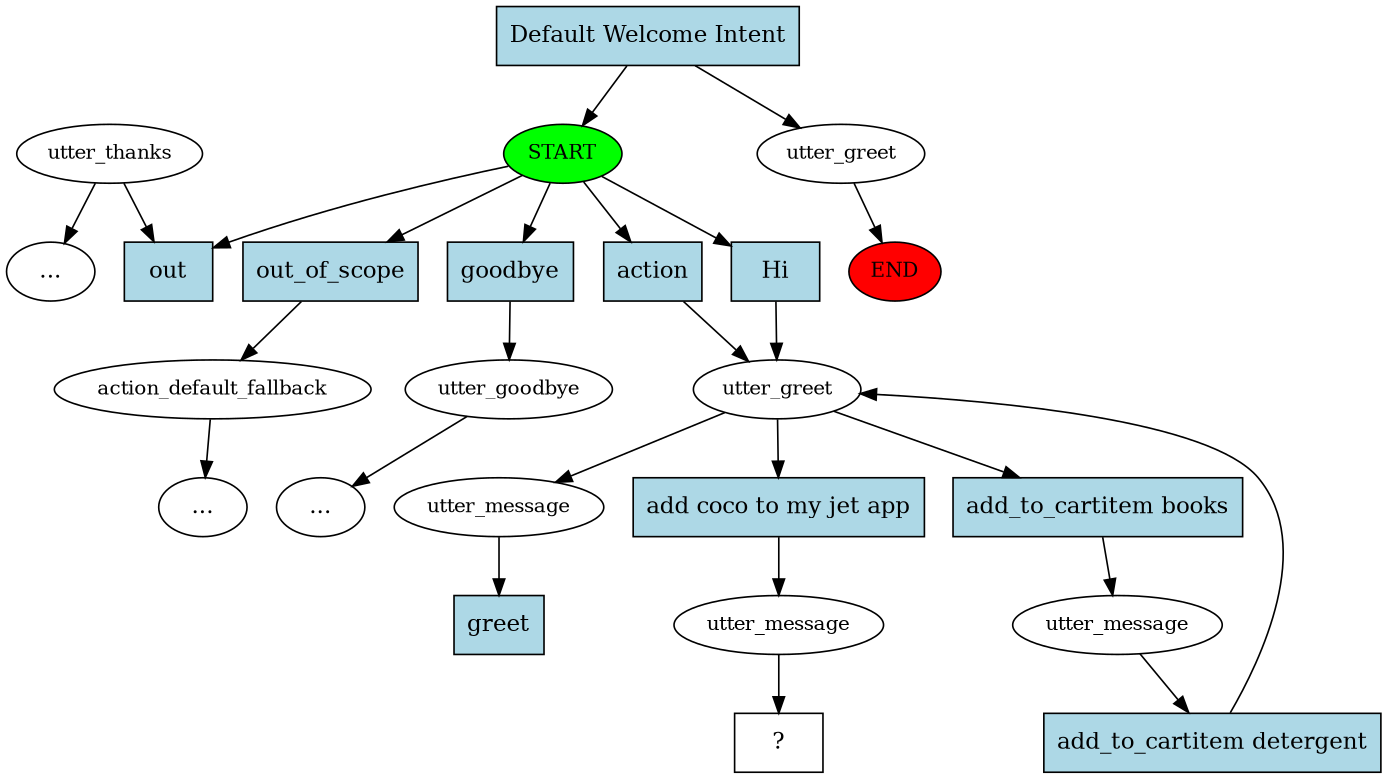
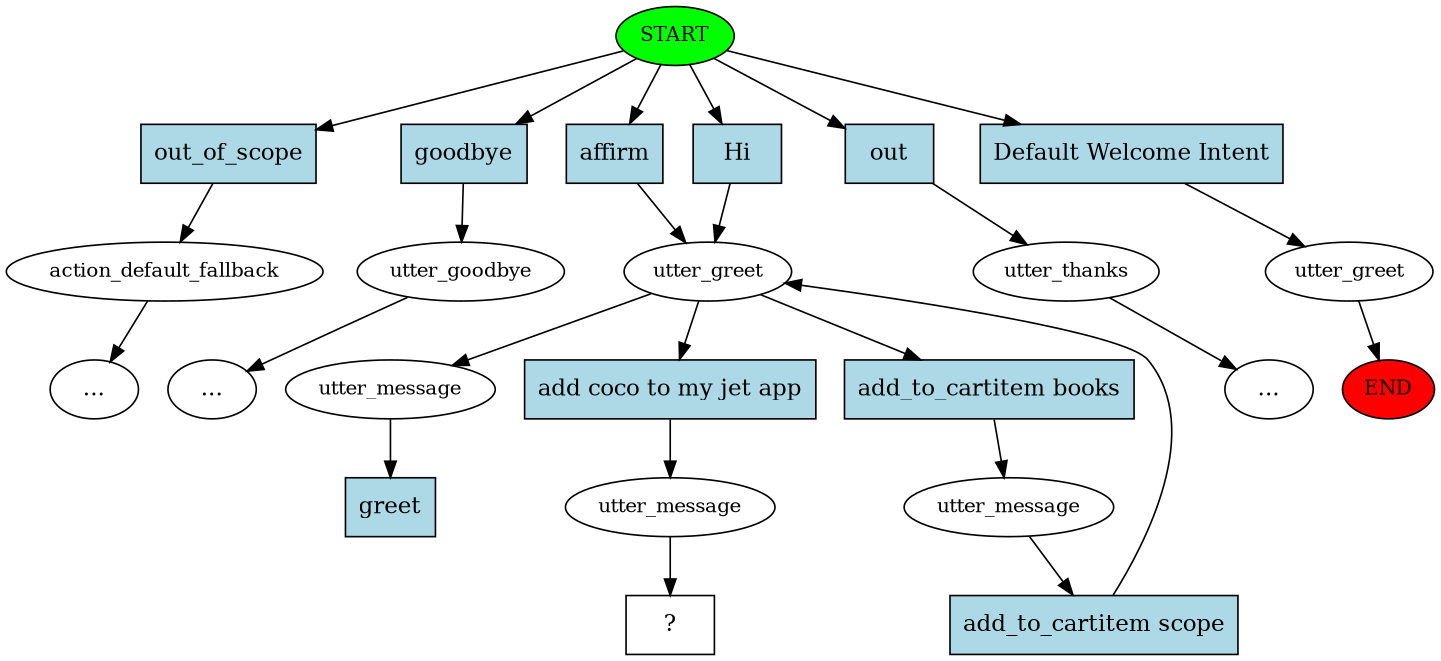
(610, 89) -> (866, 85)
(135, 205) -> (973, 210)
(653, 272) -> (615, 154)
(1212, 743) -> (1094, 625)
